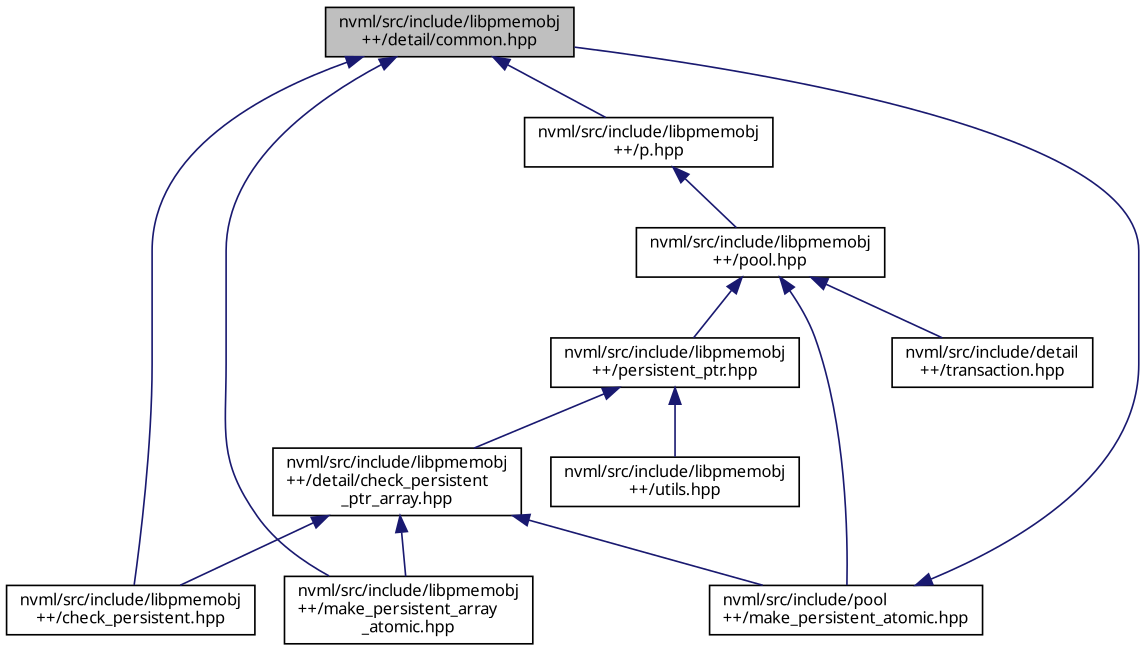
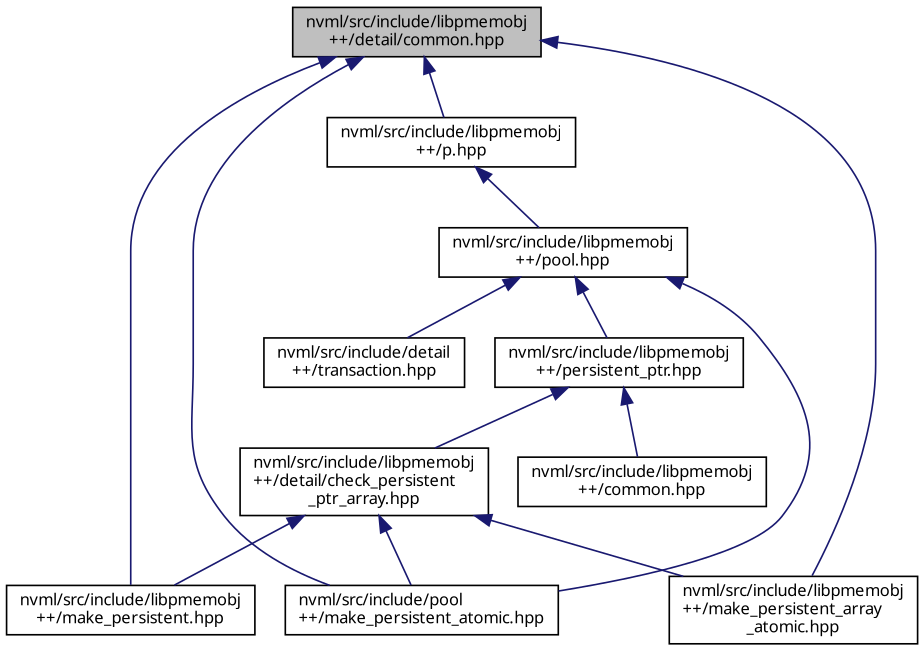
(1082, 176) -> (193, 324)
(675, 482) -> (642, 482)
(131, 610) -> (131, 610)
